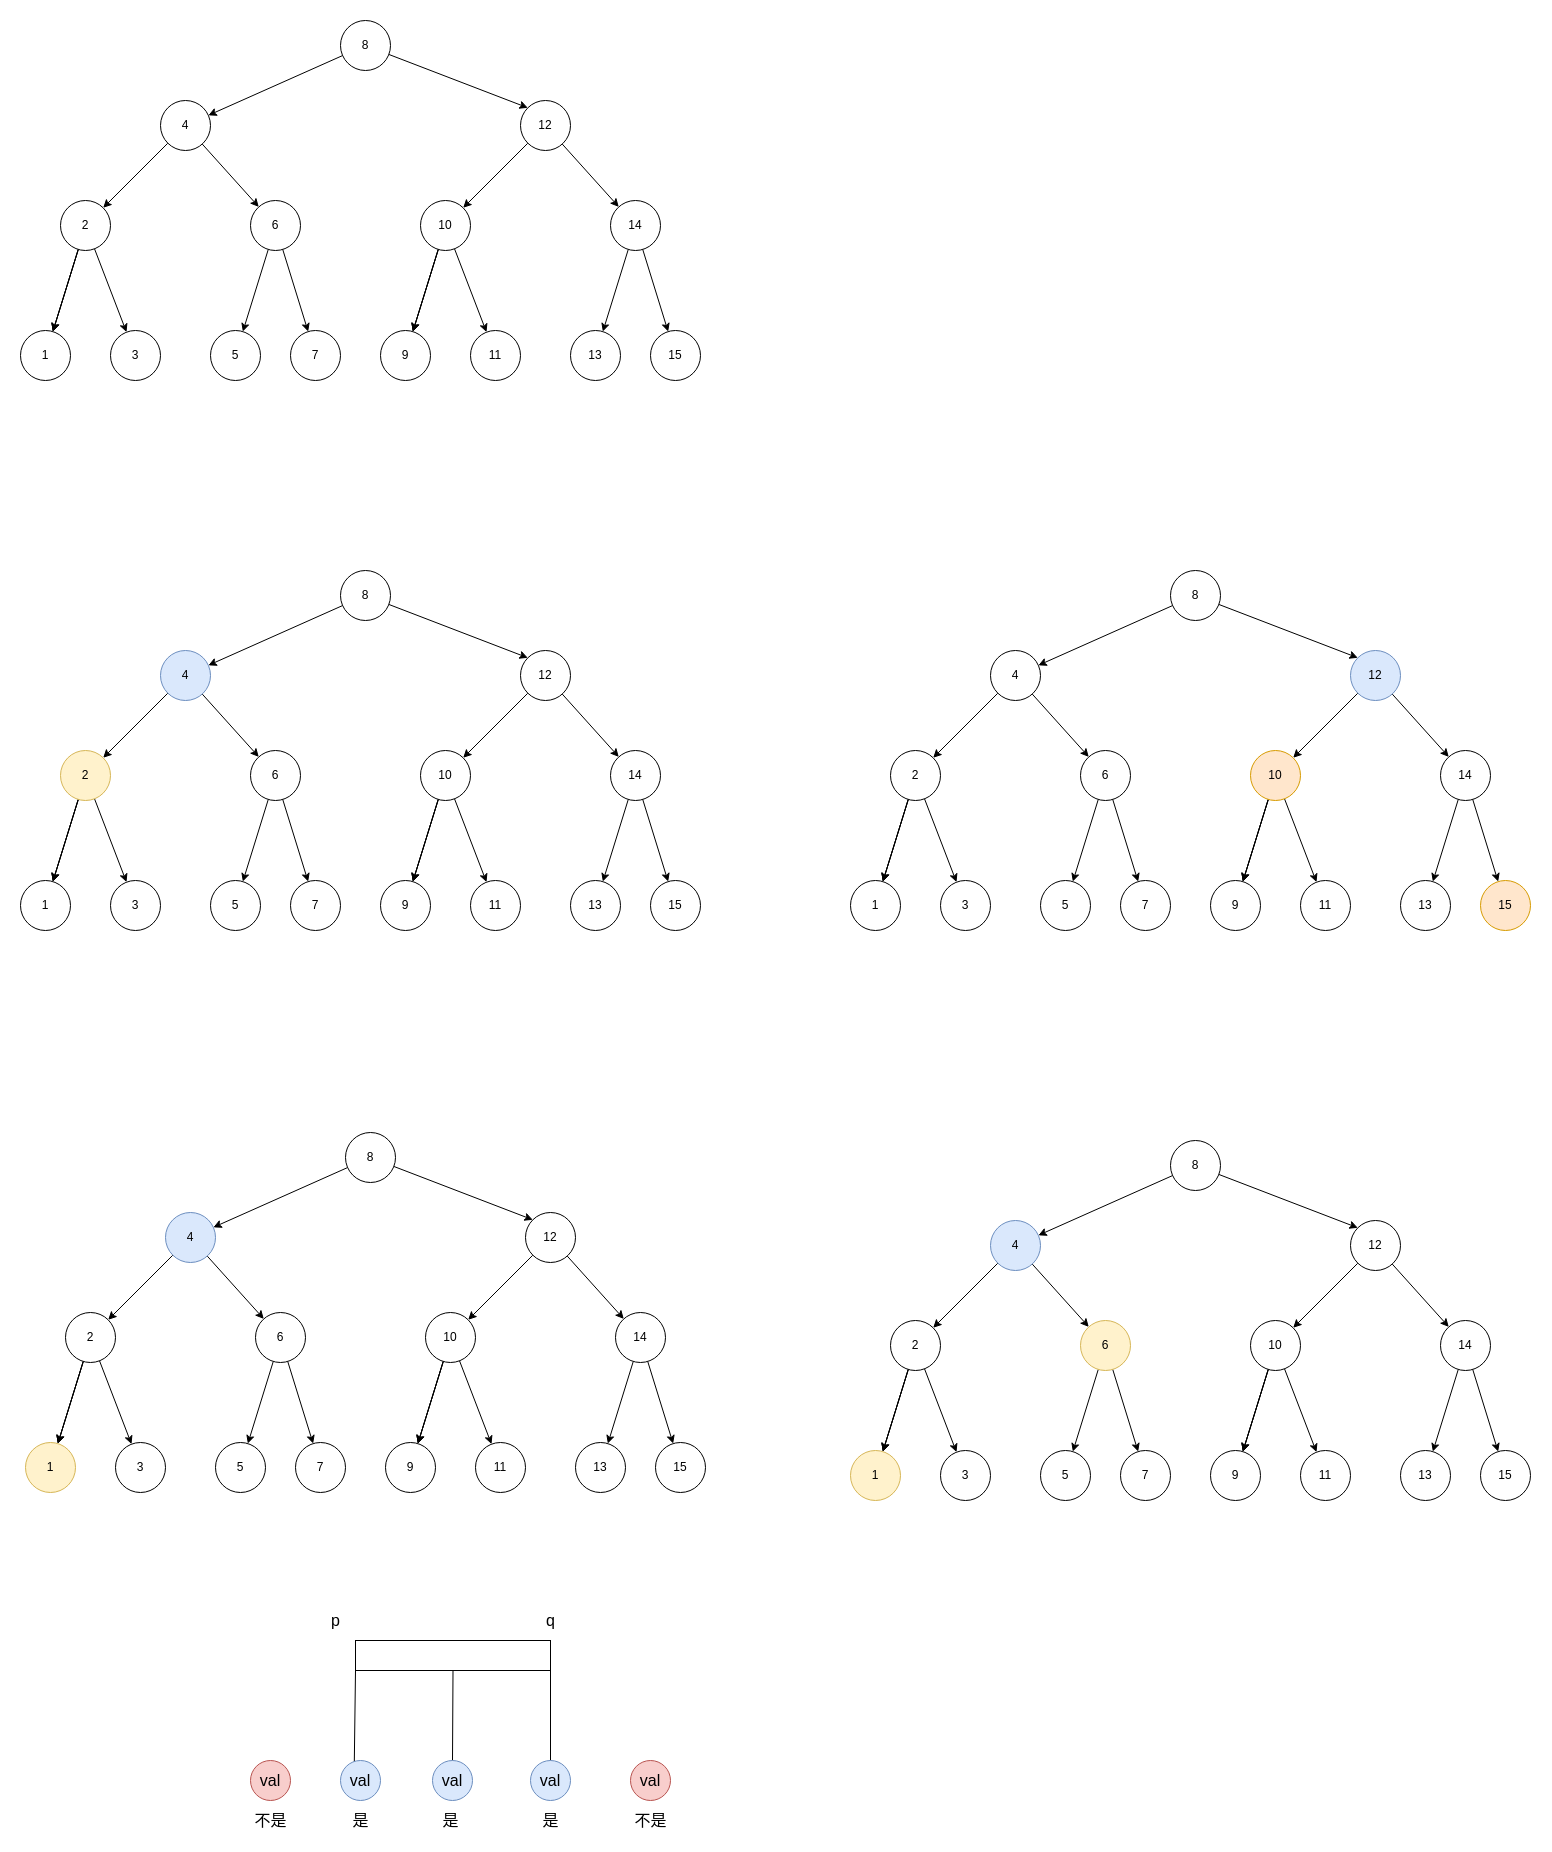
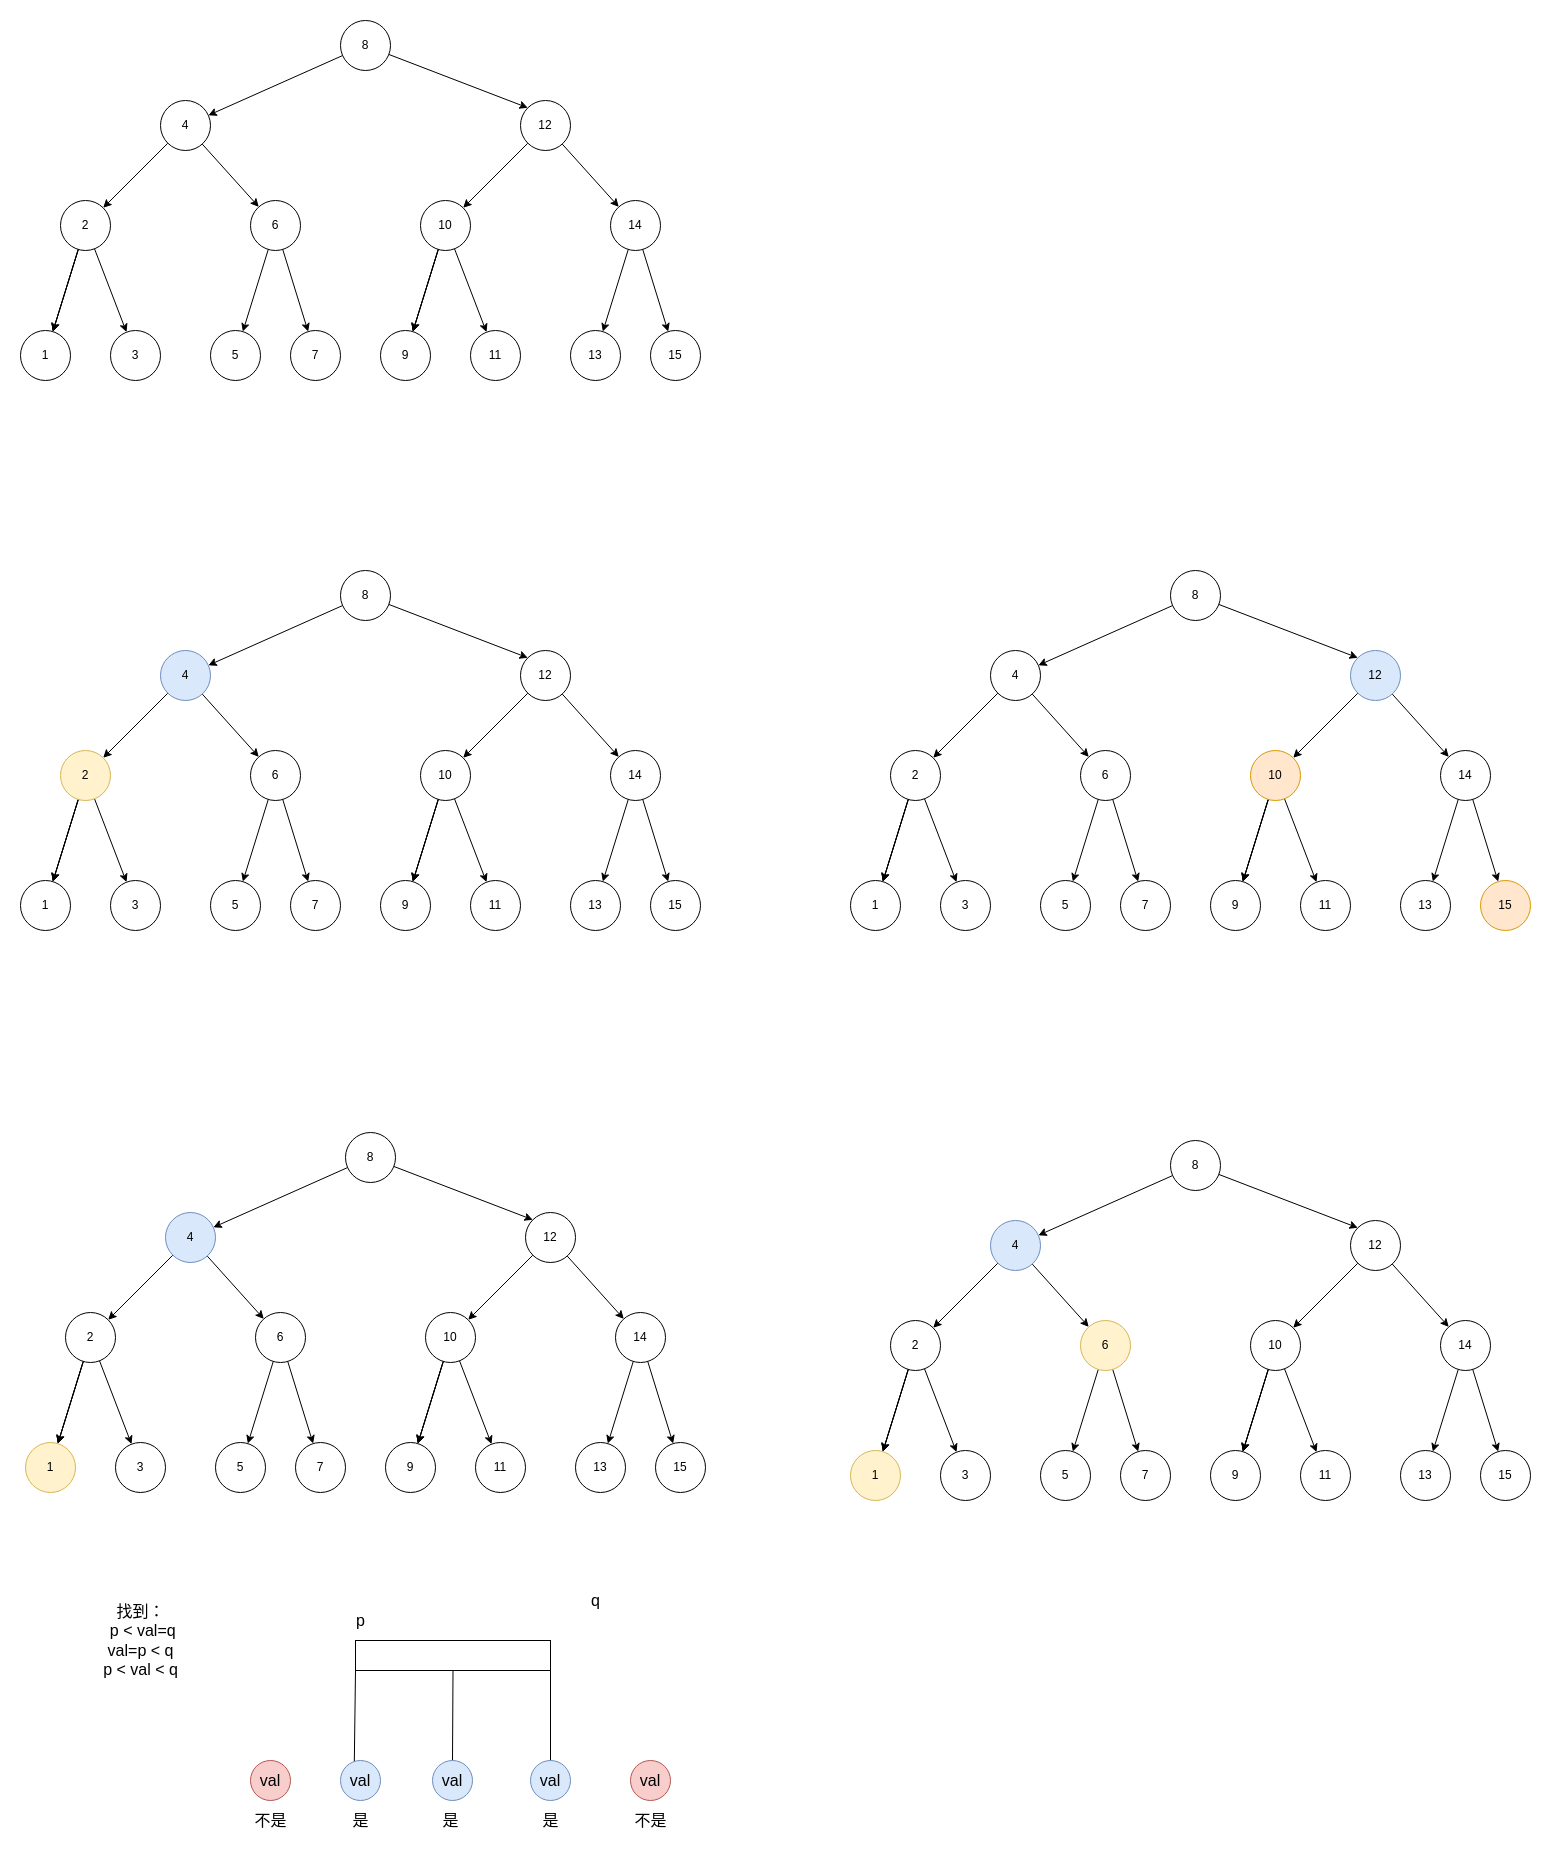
(336, 1621) -> (361, 1621)
(551, 1621) -> (596, 1601)
none -> (141, 1641)
